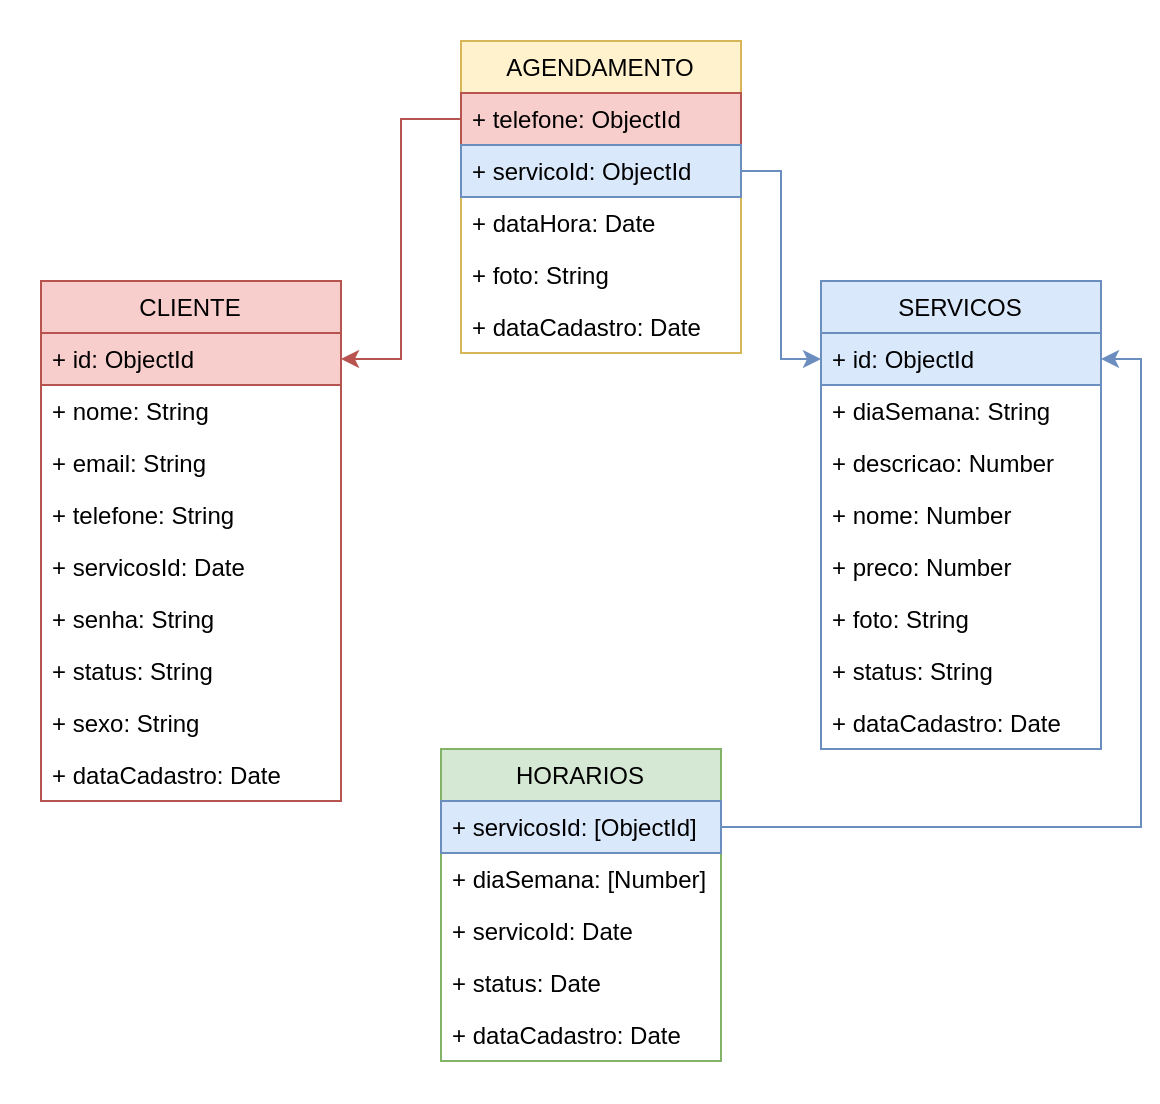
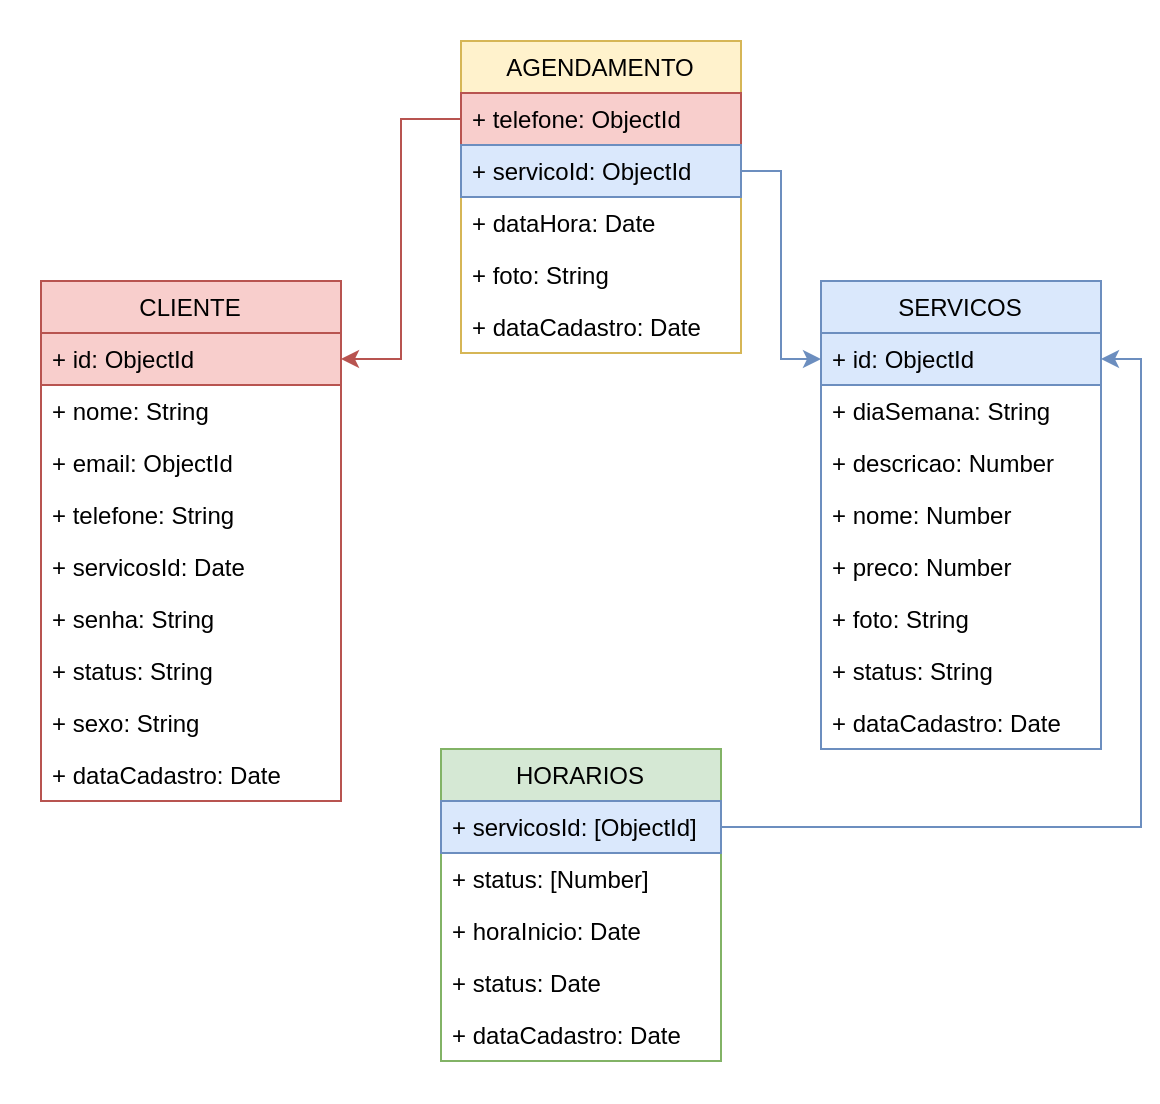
(134, 464) -> (151, 464)
(581, 880) -> (564, 880)
(554, 932) -> (557, 932)
